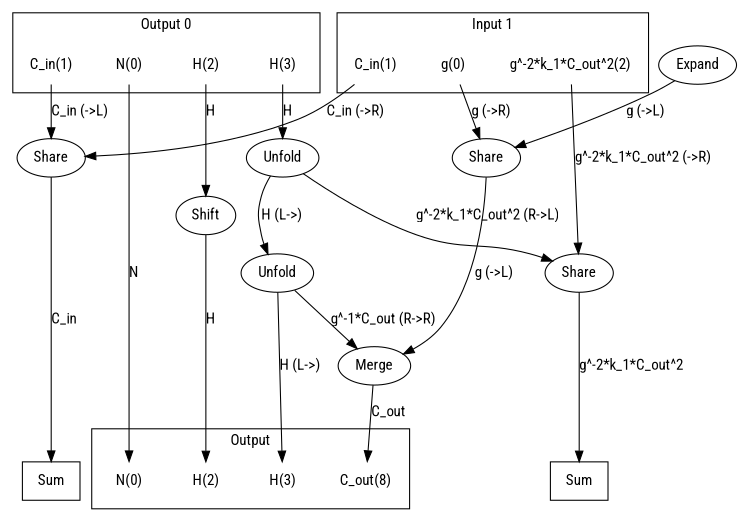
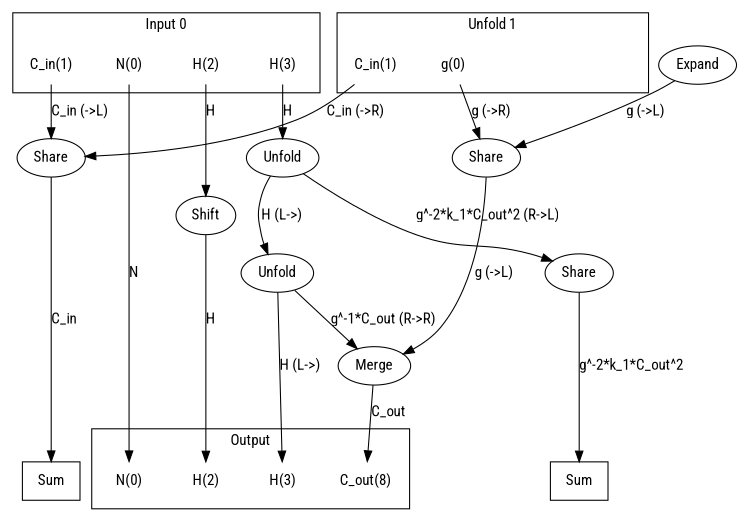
(166, 25) -> (166, 25)
(493, 25) -> (493, 25)
(571, 65) -> none
